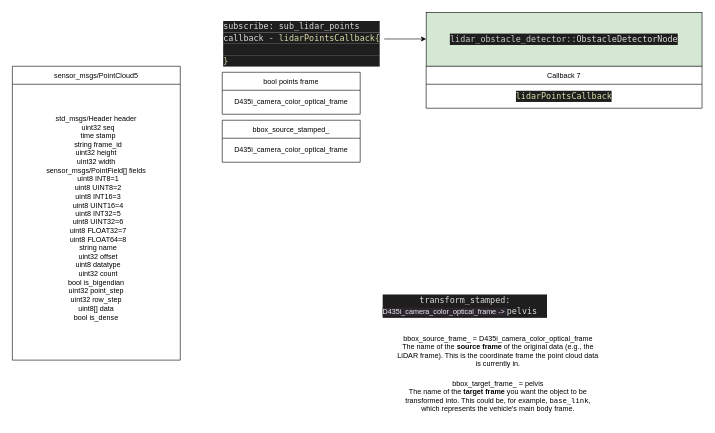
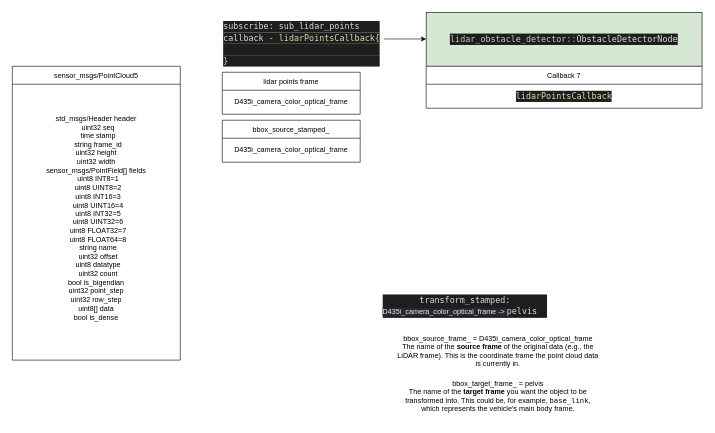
(291, 82) -> (291, 82)
